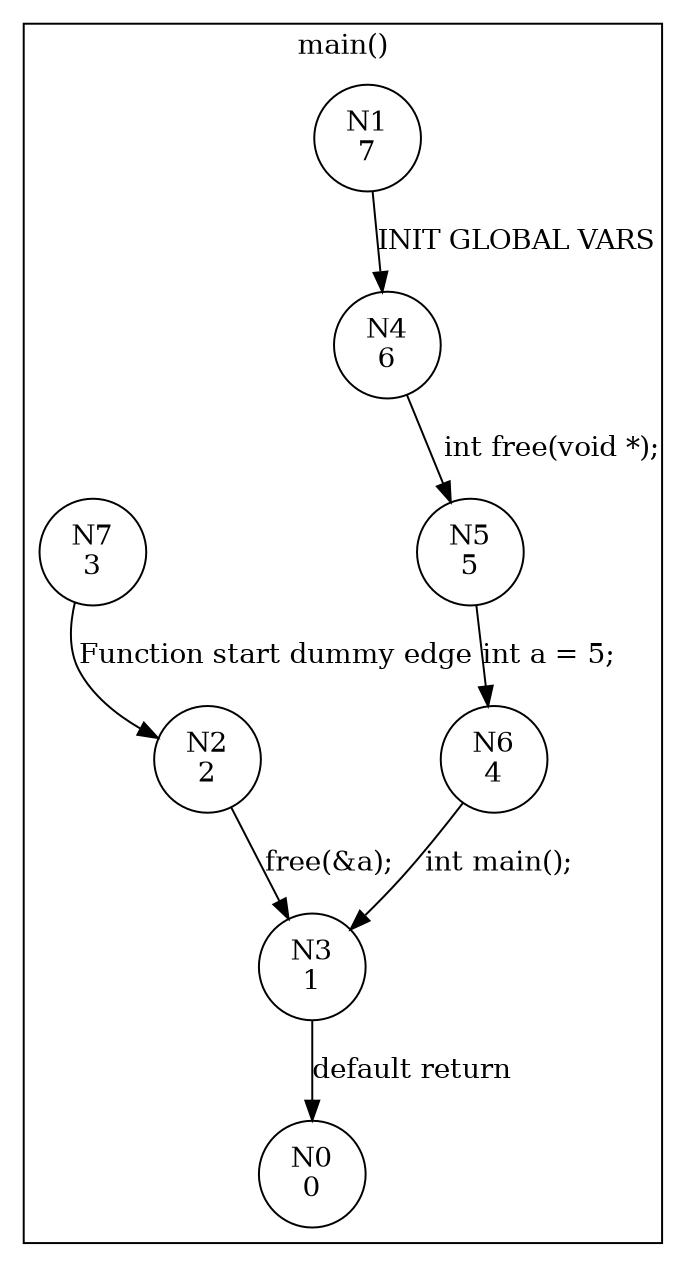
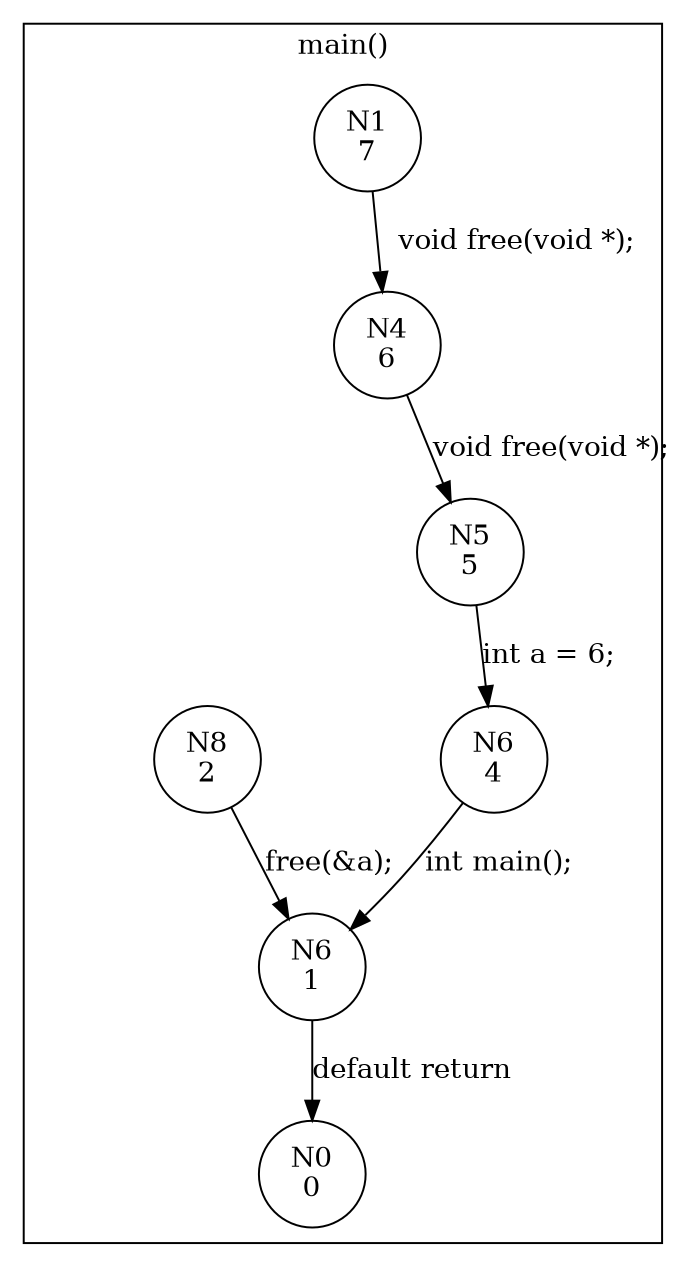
(517, 242) -> (517, 242)
(551, 449) -> (551, 449)
(93, 552) -> none
(548, 656) -> (548, 656)
(208, 759) -> (208, 759)
(312, 967) -> (312, 967)
